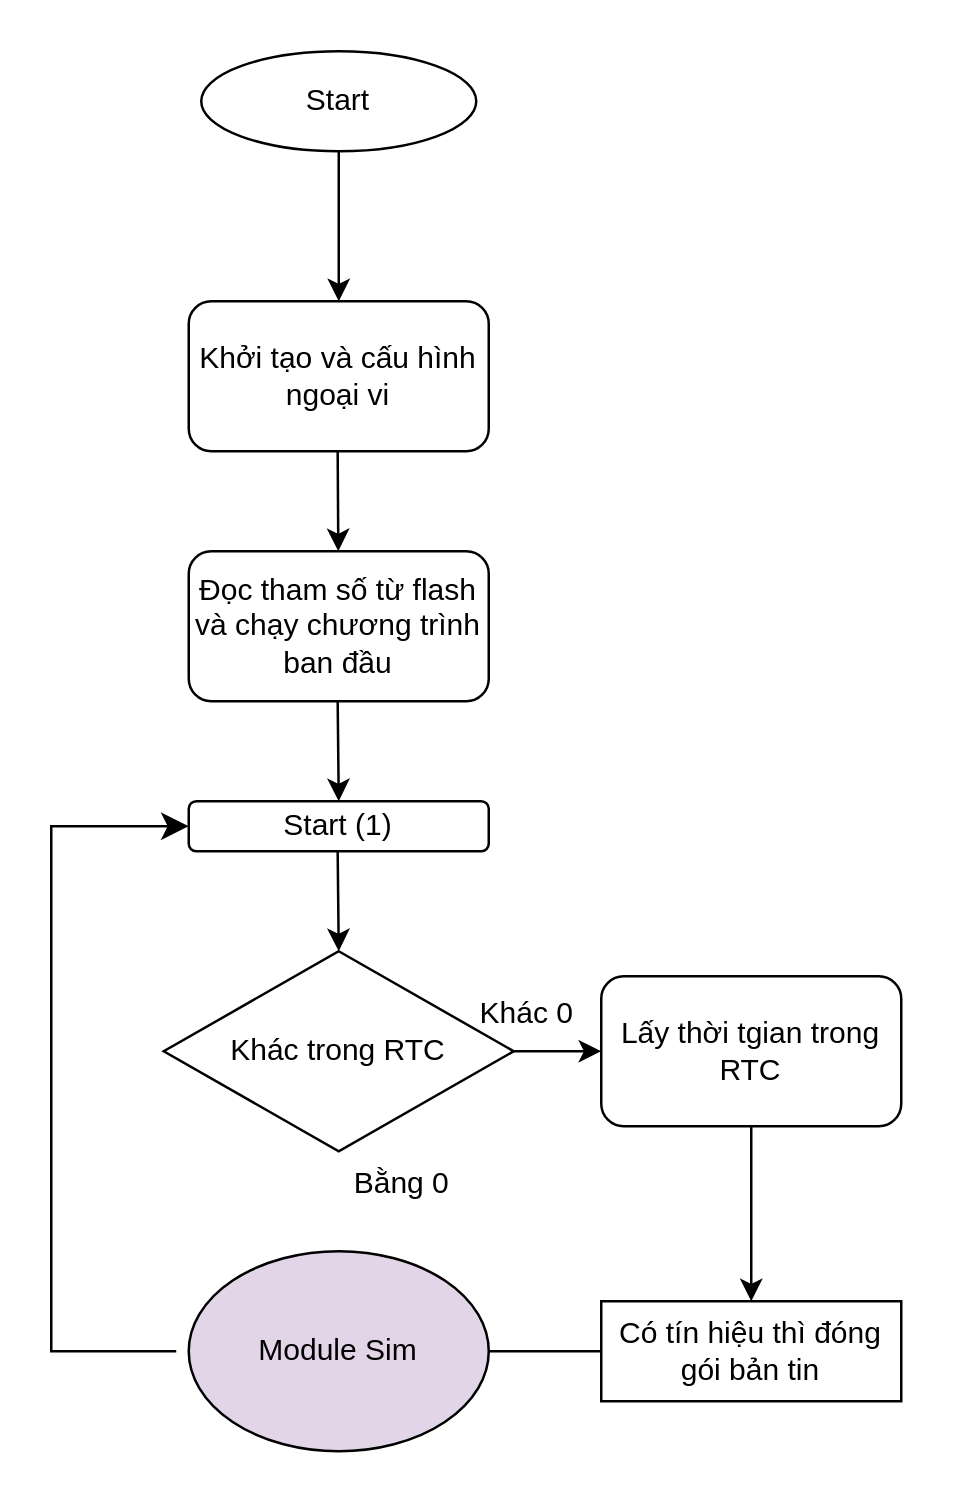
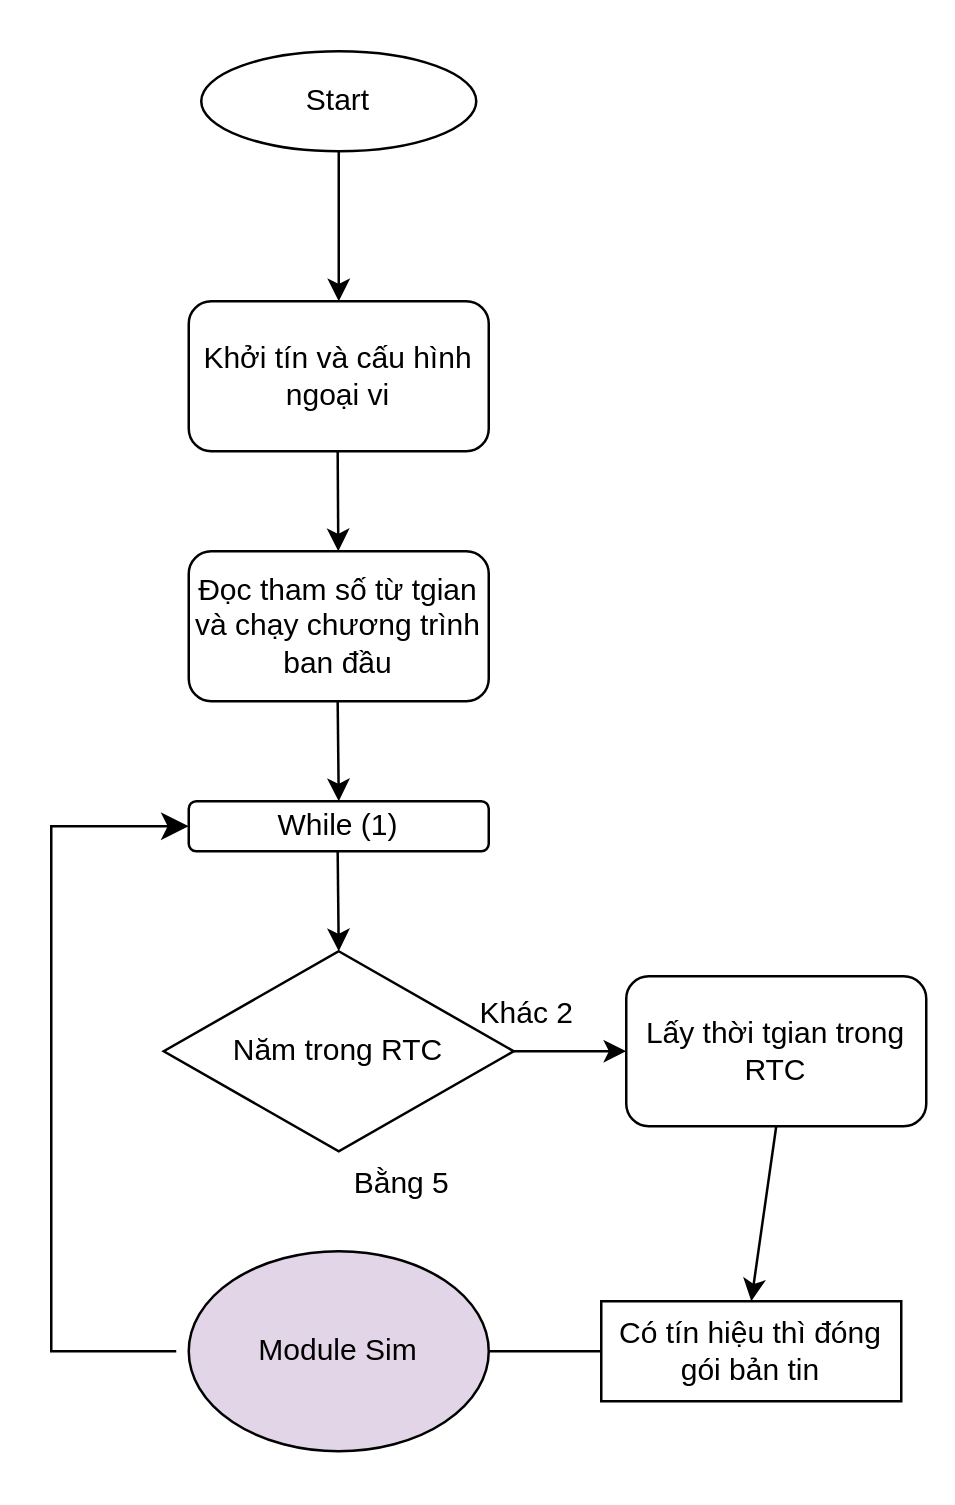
(339, 376) -> (339, 376)
(339, 626) -> (339, 626)
(339, 826) -> (339, 826)
(528, 1014) -> (528, 1014)
(339, 1051) -> (339, 1051)
(751, 1051) -> (776, 1051)
(403, 1184) -> (403, 1184)
